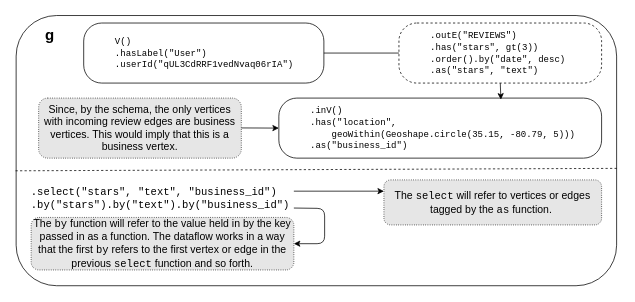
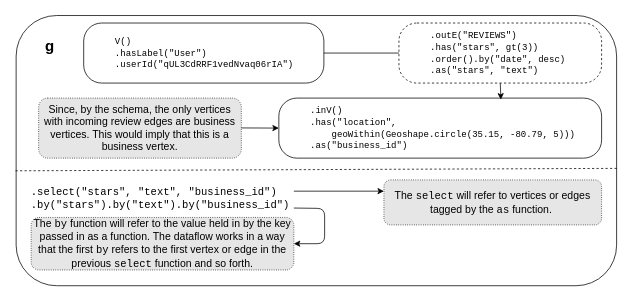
(50, 34) -> (50, 45)
